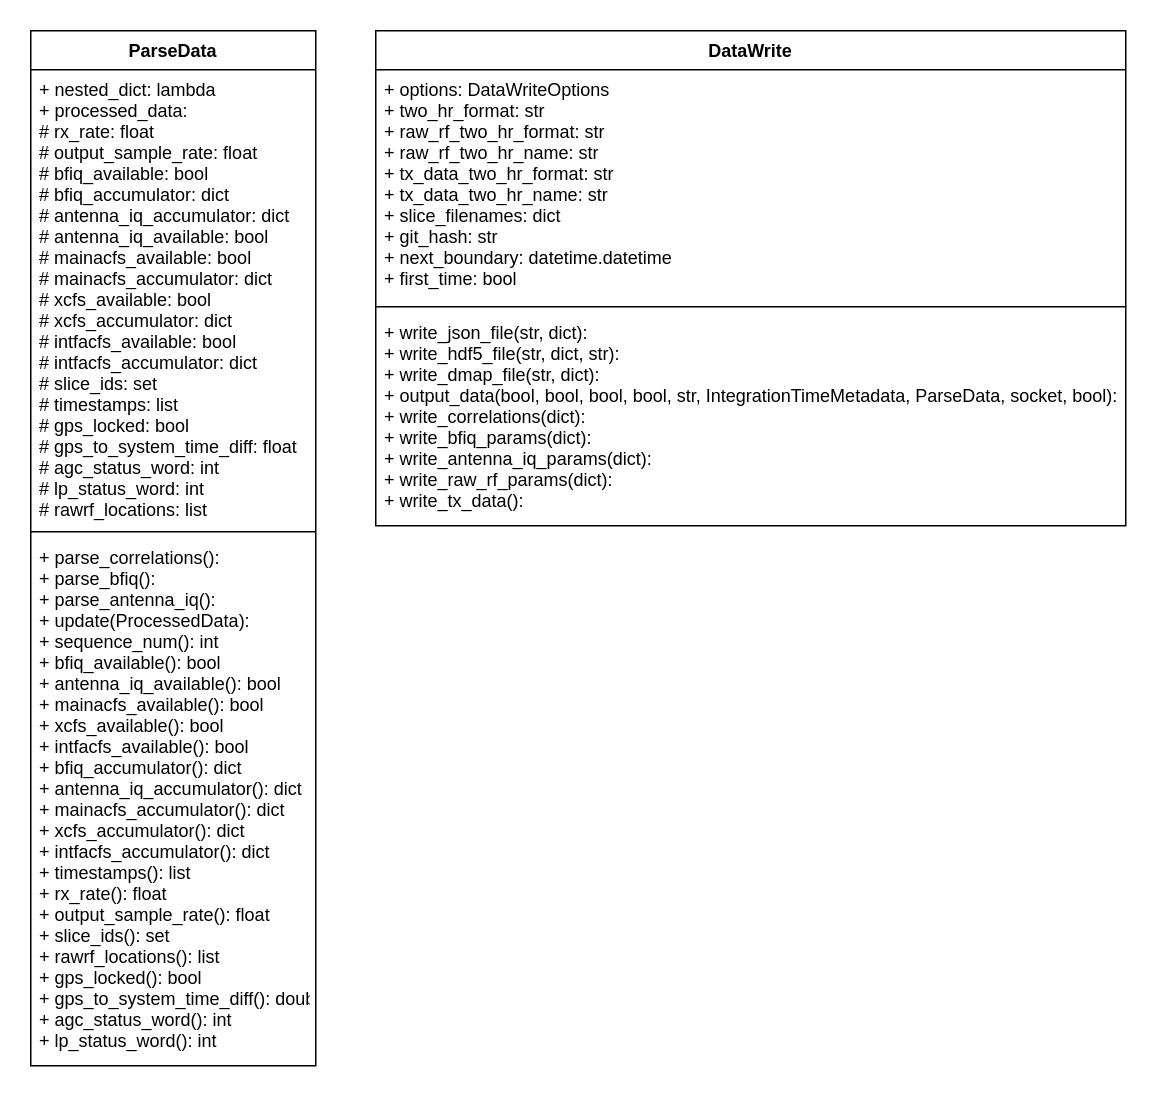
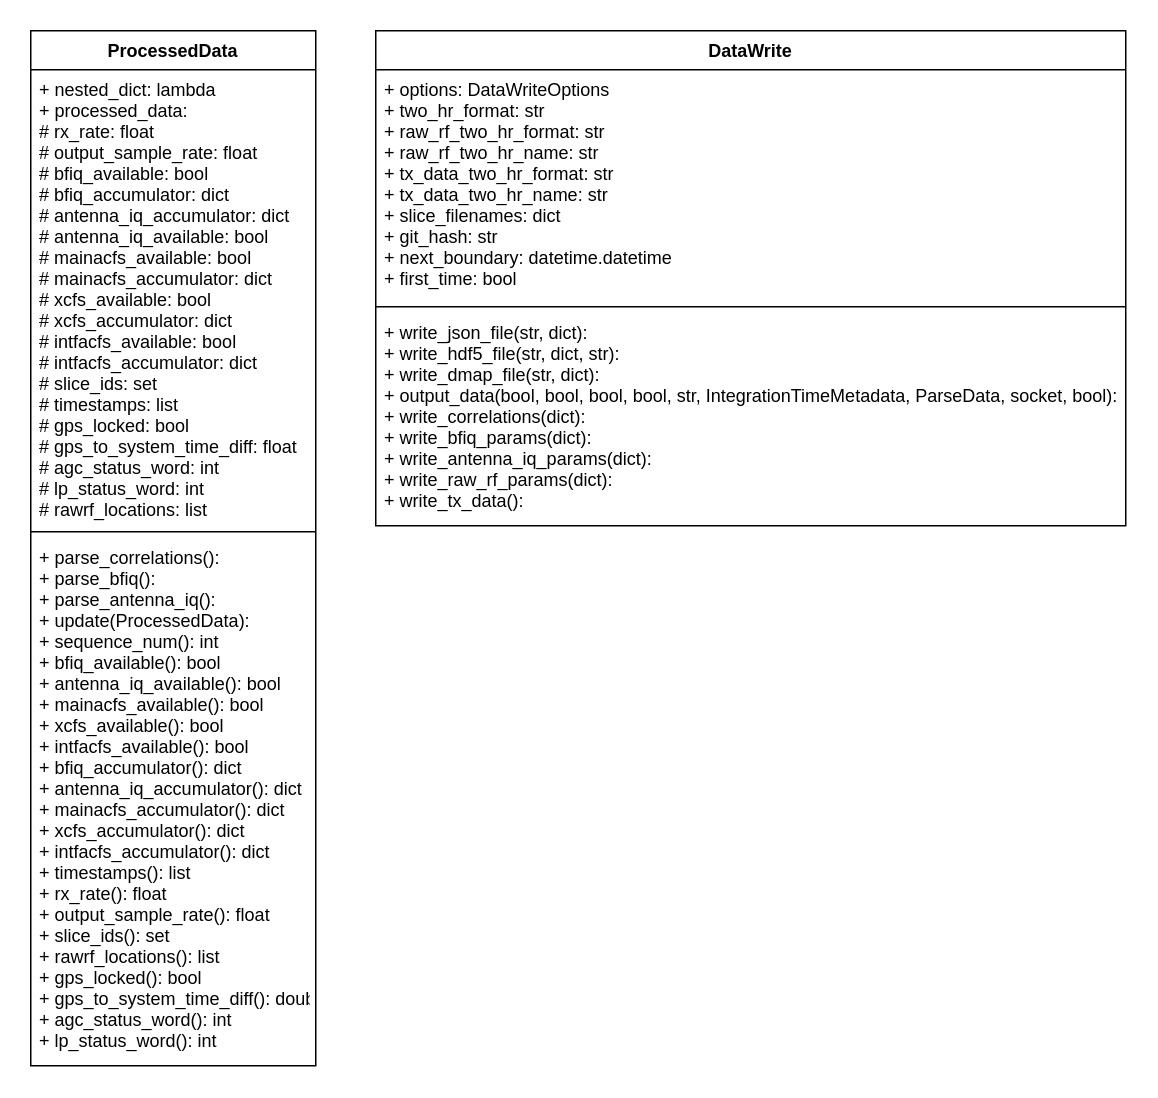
(173, 51) -> (173, 51)
